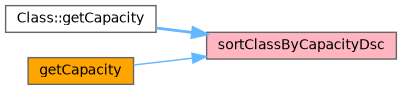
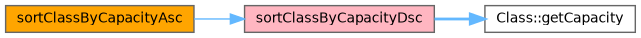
(174, 30) -> (452, 19)
(81, 71) -> (100, 19)
